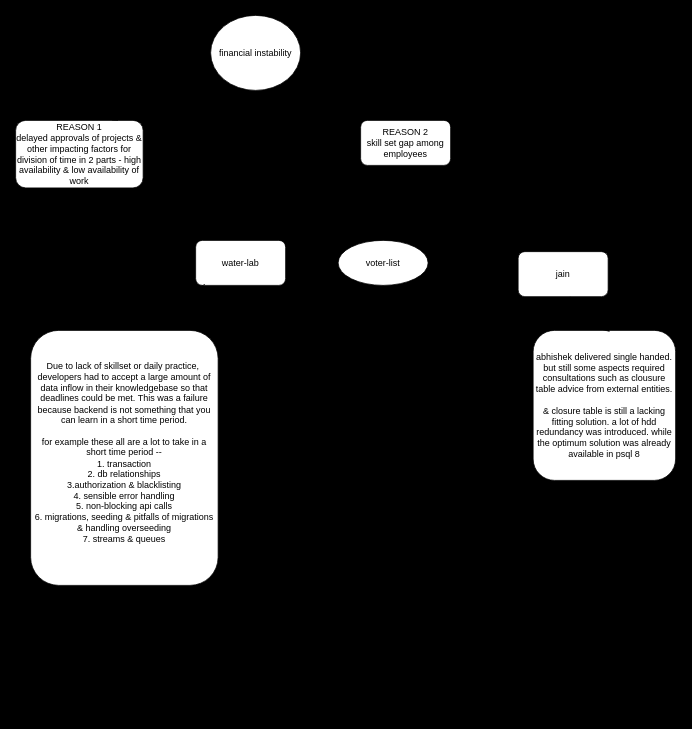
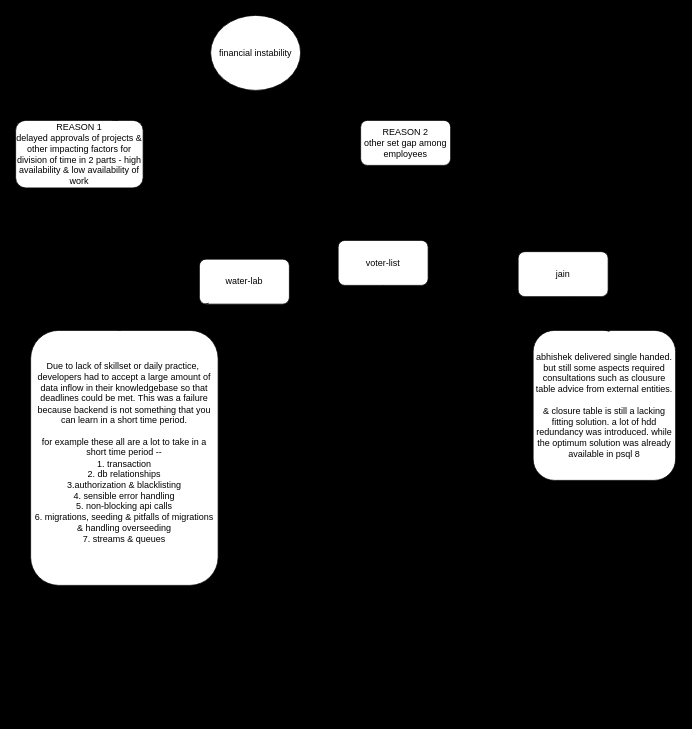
(405, 143) -> (405, 143)
(240, 263) -> (244, 282)
(383, 263) -> (383, 263)
